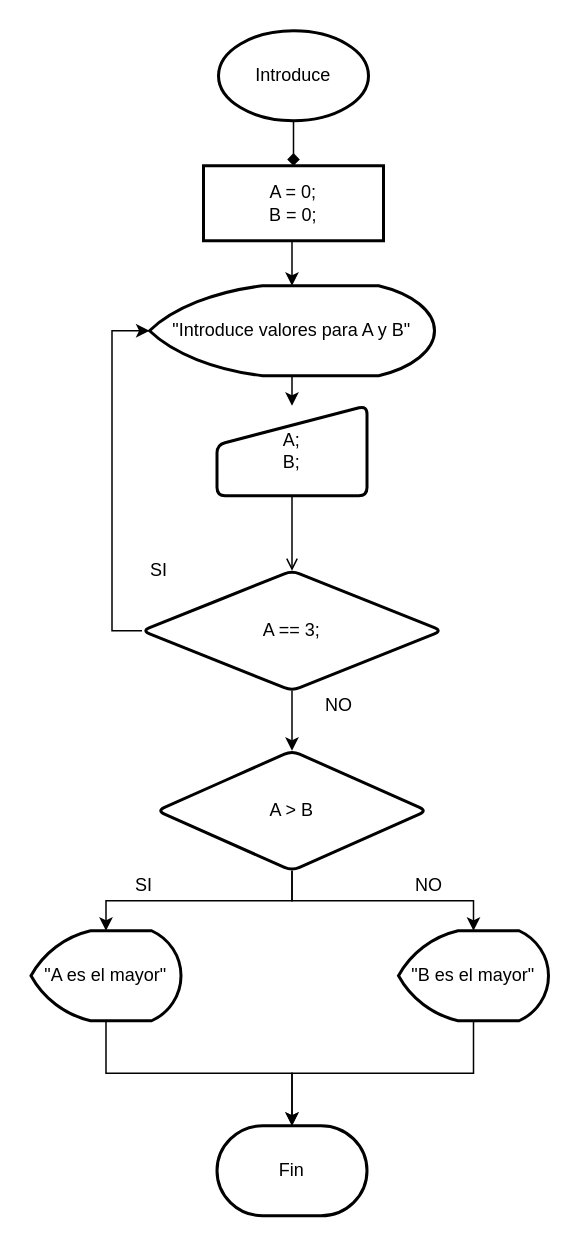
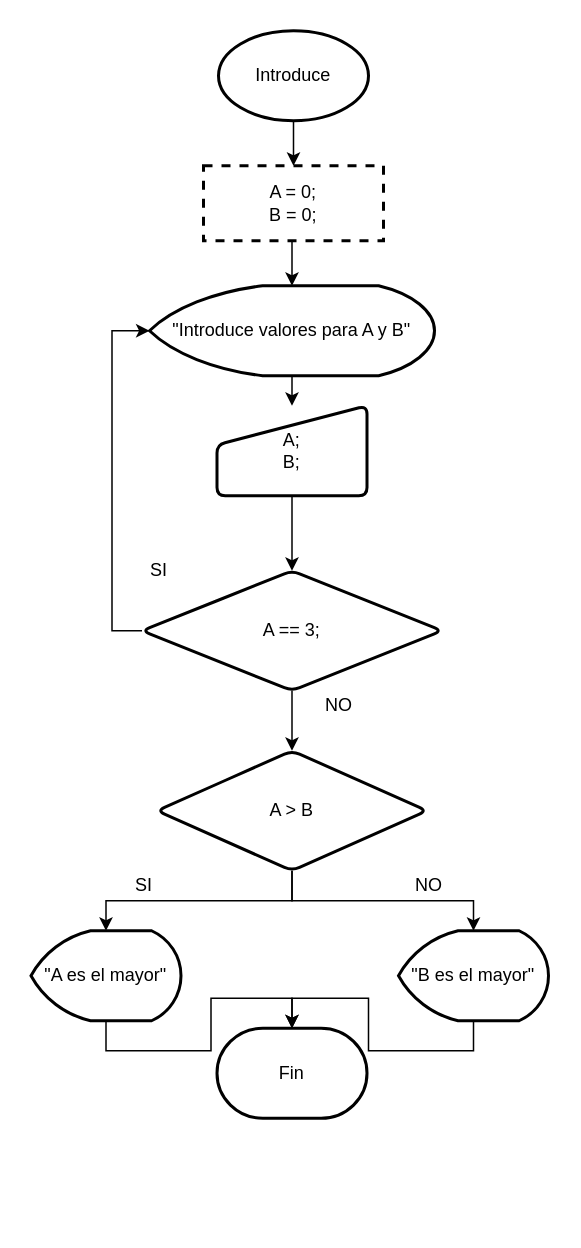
(293, 153) -> (293, 154)
(293, 203) -> (293, 203)
(292, 561) -> (292, 559)
(292, 1171) -> (292, 1073)
